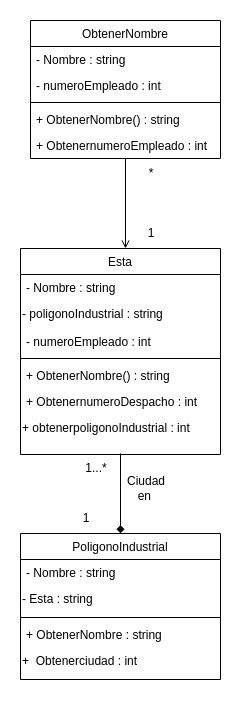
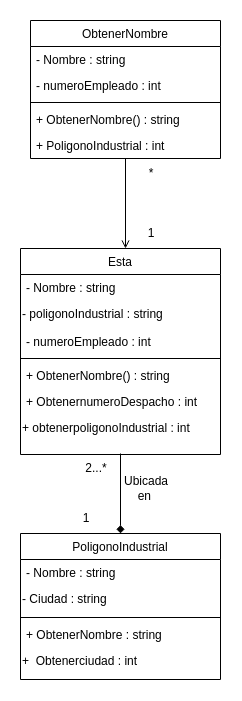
(124, 146) -> (109, 146)
(97, 469) -> (97, 469)
(147, 489) -> (147, 489)
(65, 600) -> (70, 600)
